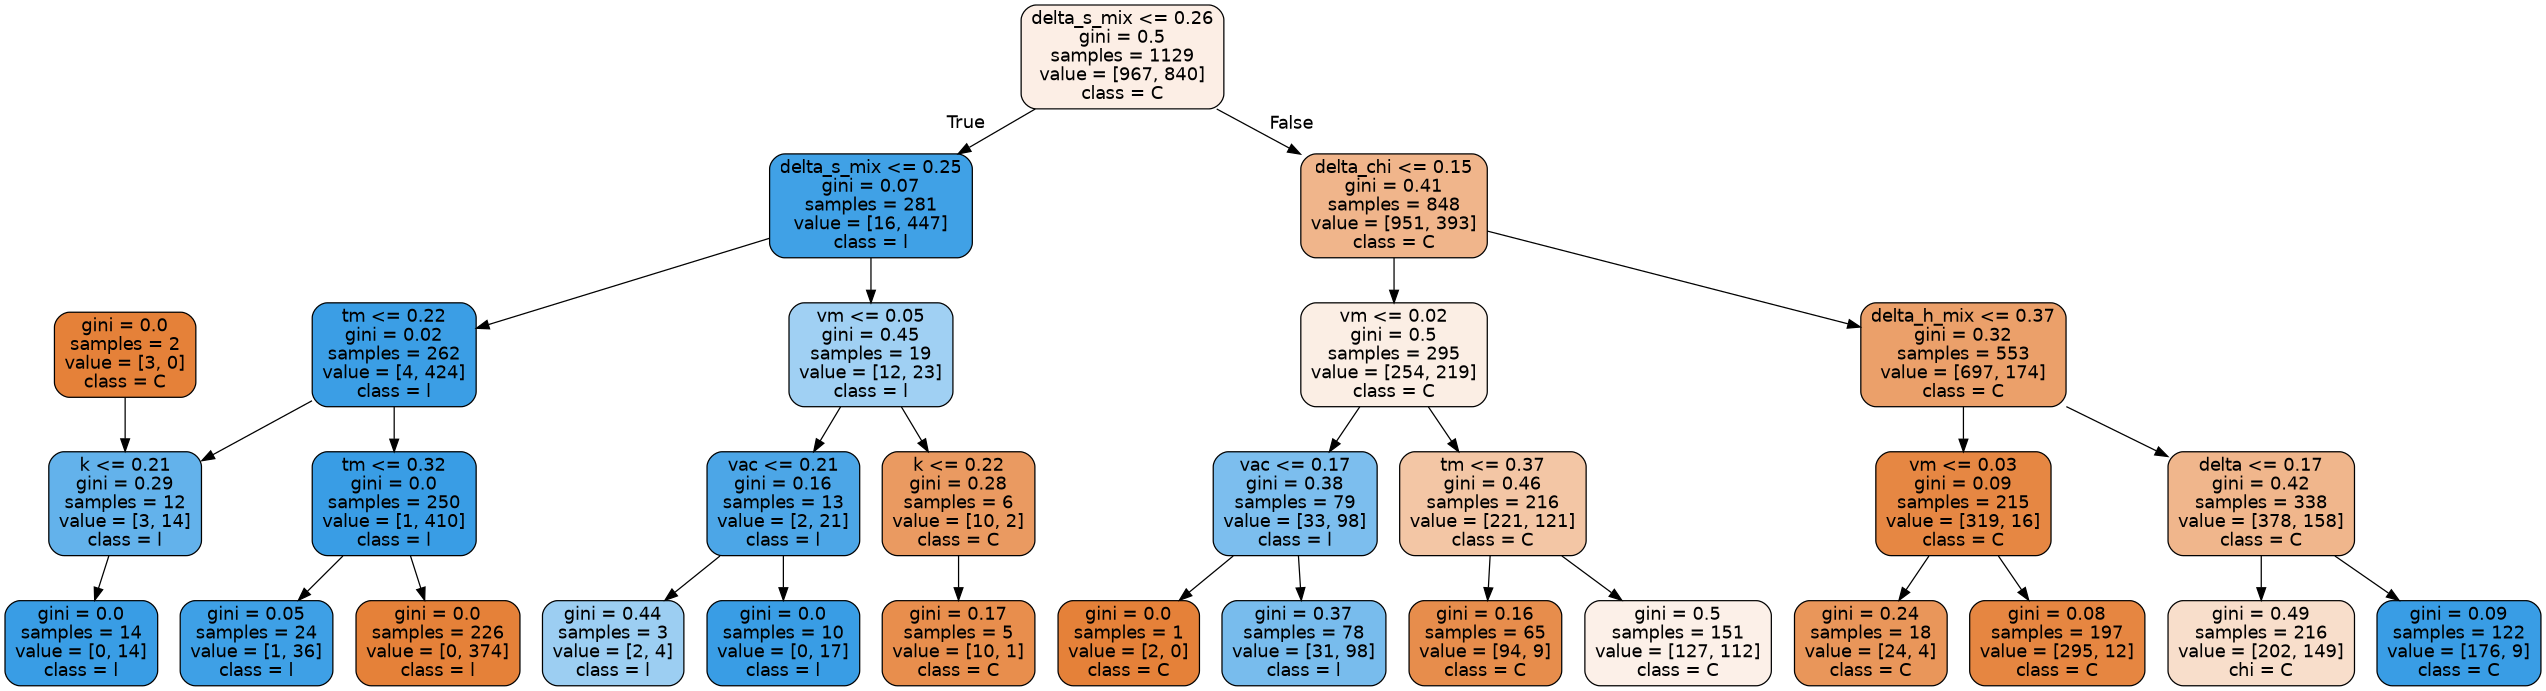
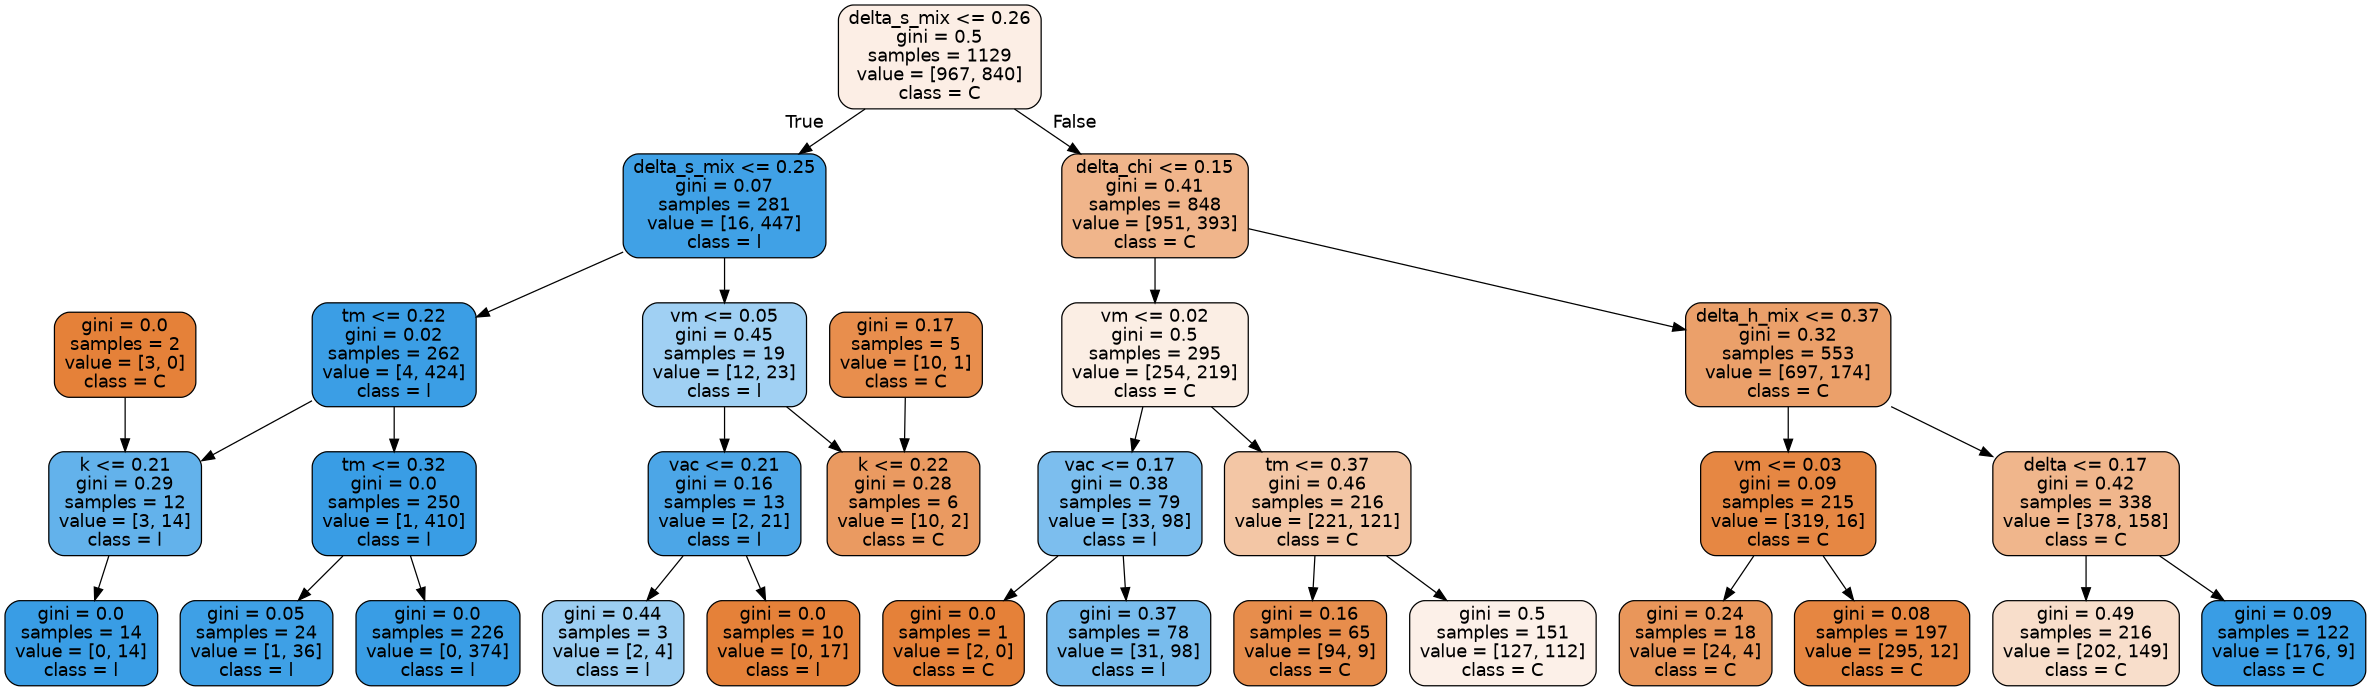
(959, 572) -> (905, 418)
(438, 643) -> (438, 643)
(783, 643) -> (783, 643)
(2261, 643) -> (2086, 643)
